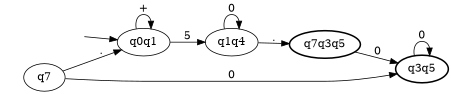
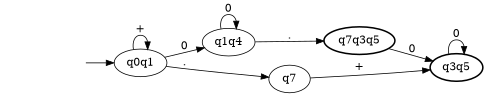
(188, 36) -> (185, 46)
(89, 62) -> (214, 72)
(232, 76) -> (359, 67)
